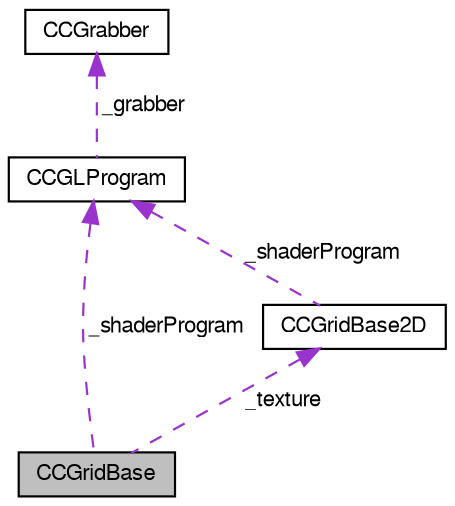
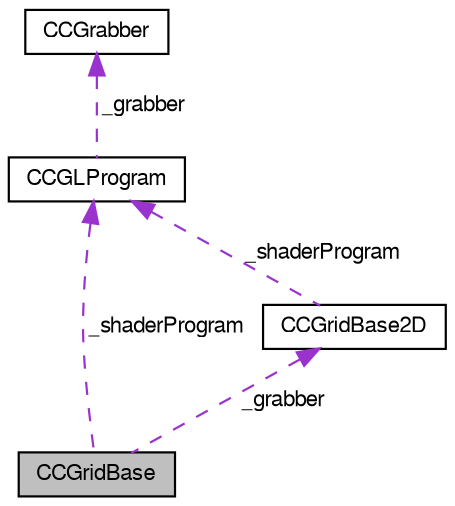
(281, 401) -> (281, 401)
